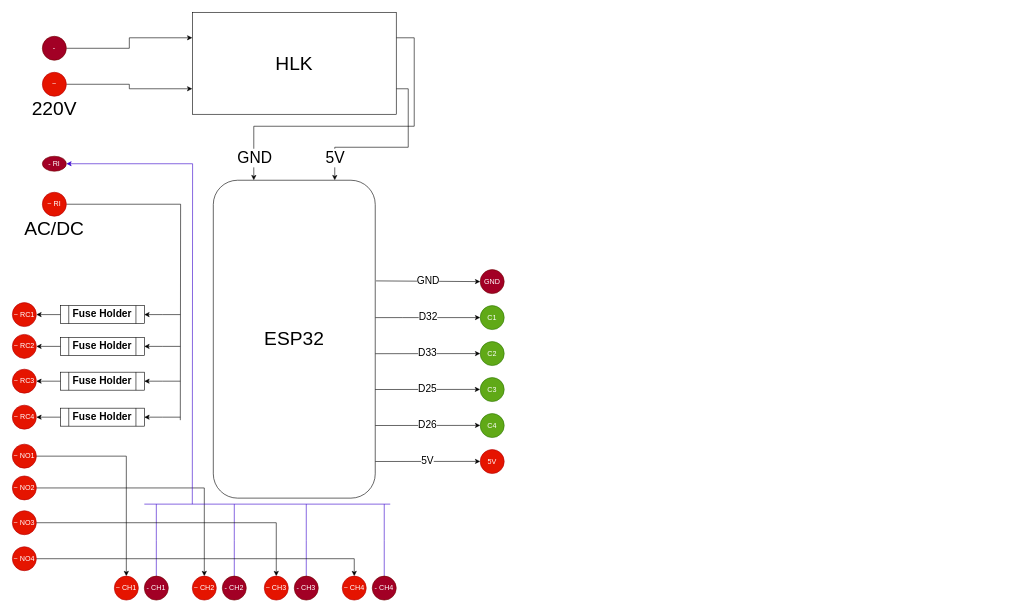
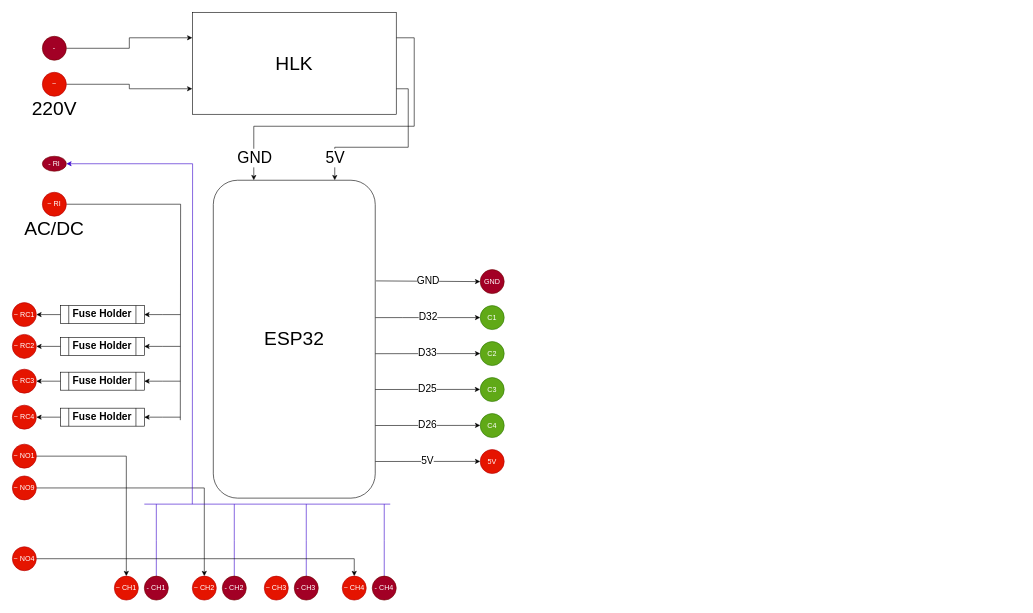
(24, 488) -> (24, 488)
(24, 523) -> none
(276, 571) -> none
